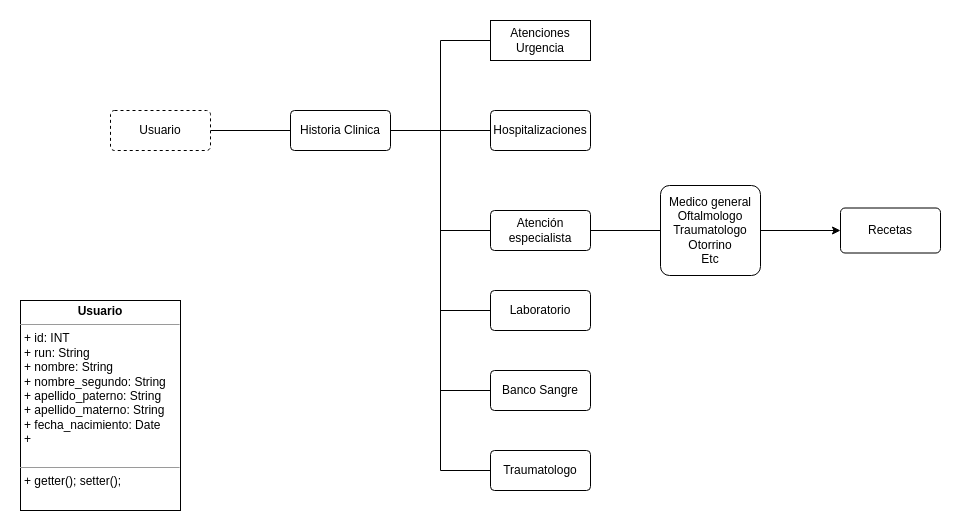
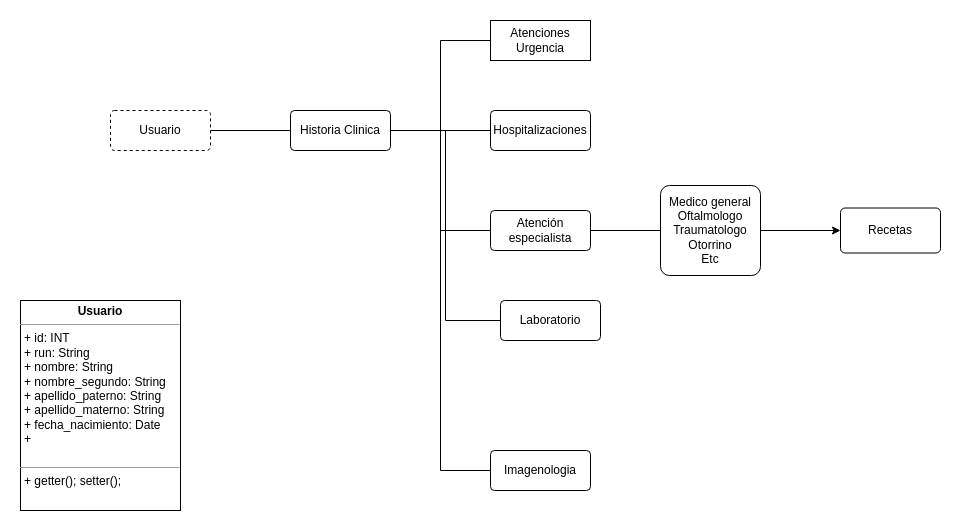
(541, 311) -> (551, 321)
(466, 391) -> none
(541, 391) -> none
(541, 471) -> (541, 471)
